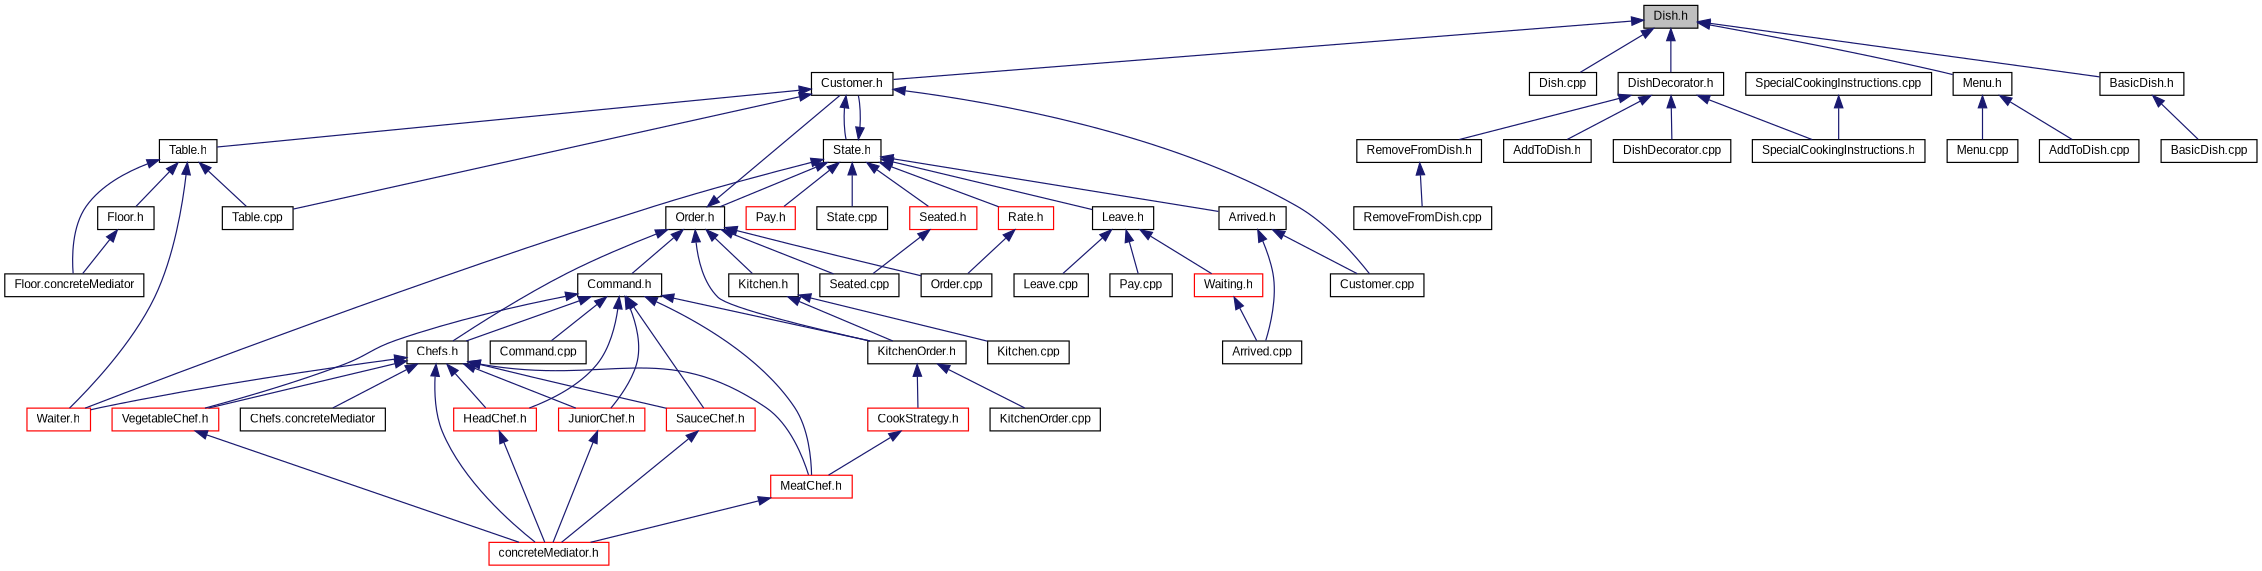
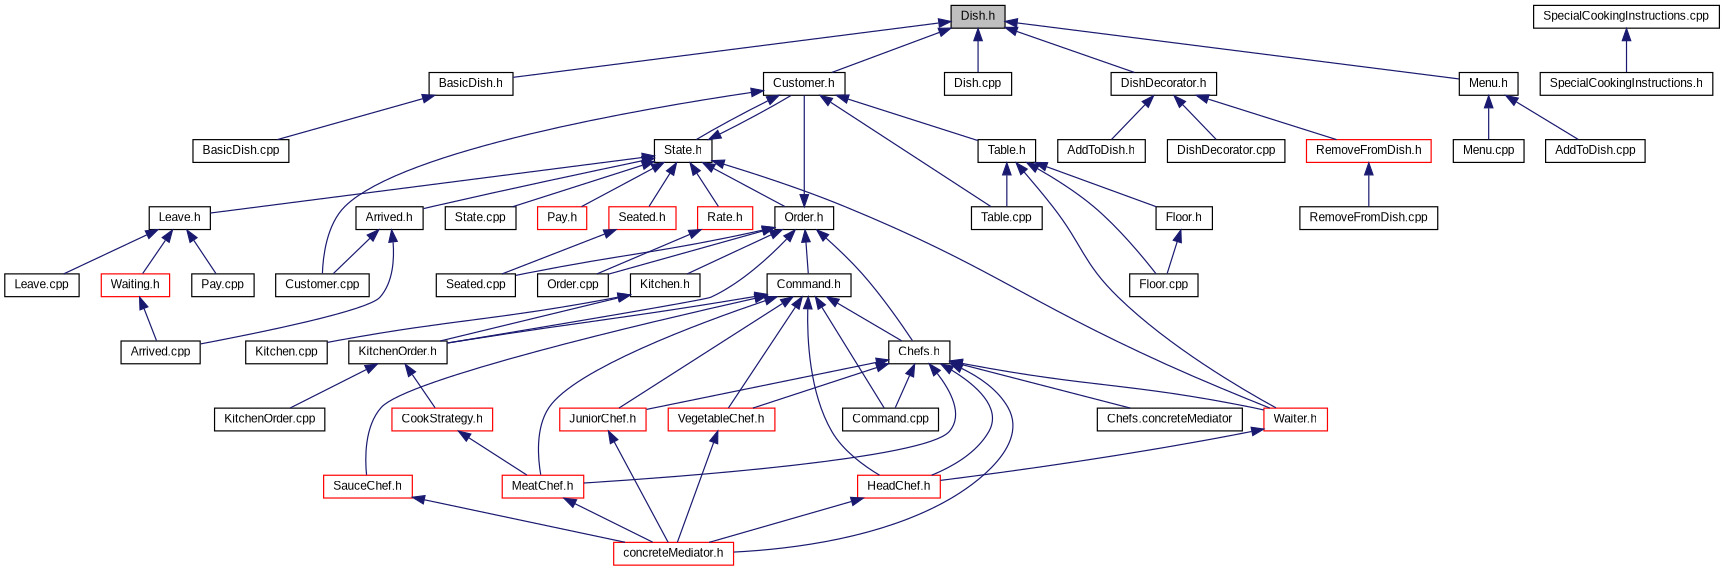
(1761, 120) -> none
(1419, 151) -> (1369, 151)
(74, 285) -> (1164, 285)
(583, 389) -> (902, 392)
none -> (1097, 458)
